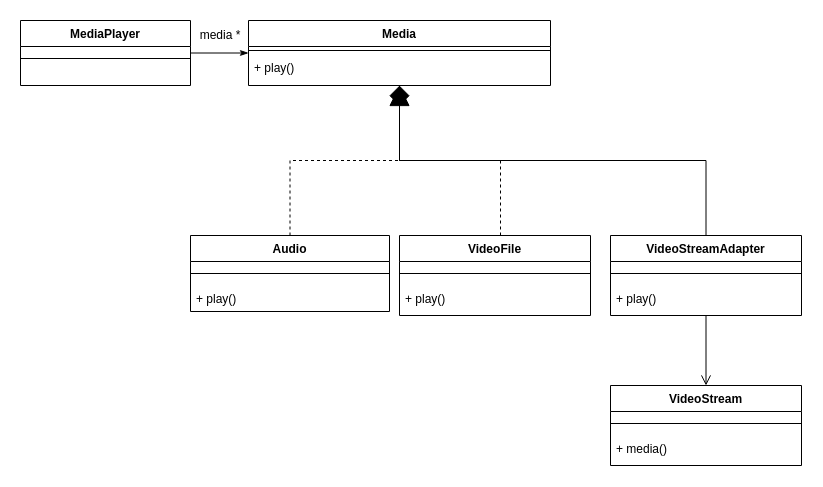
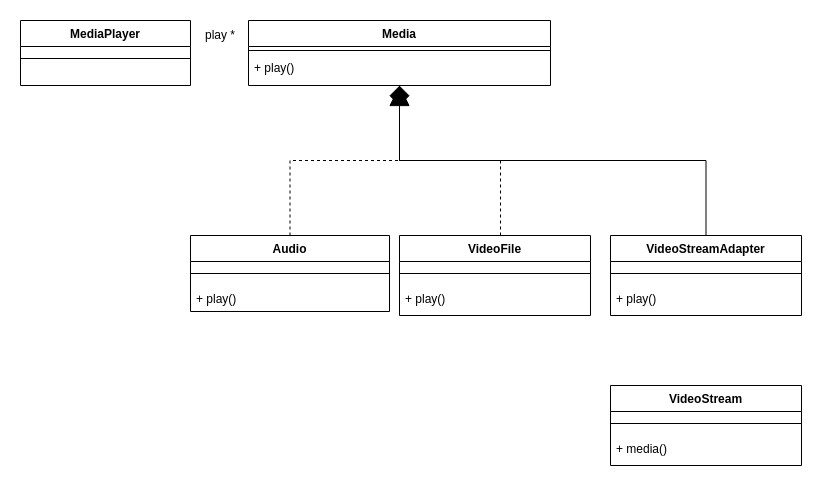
(221, 36) -> (221, 36)
(217, 53) -> none
(706, 350) -> none
